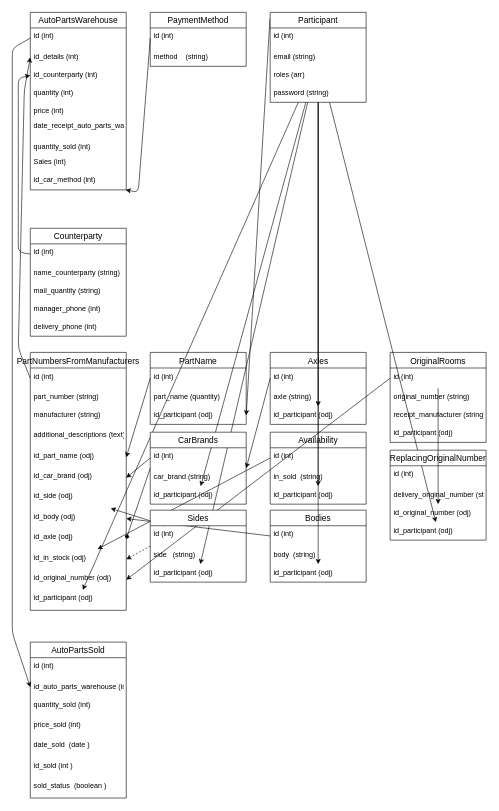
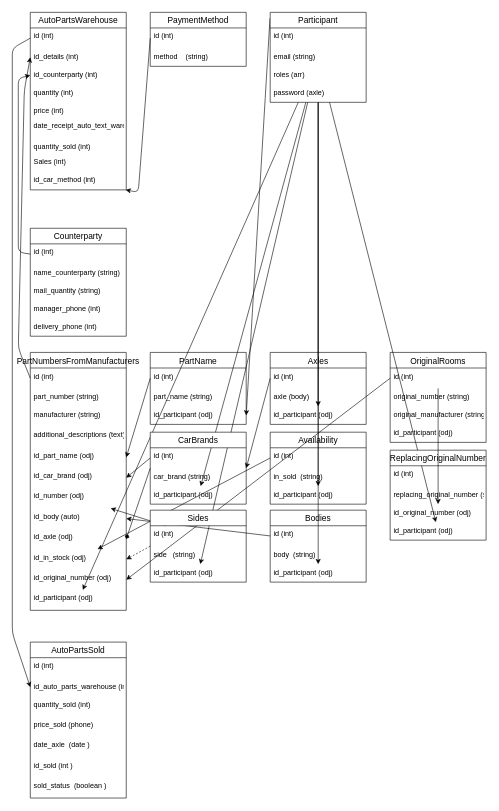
(307, 92) -> (303, 92)
(112, 126) -> (110, 126)
(193, 397) -> (189, 397)
(298, 397) -> (295, 397)
(450, 415) -> (450, 415)
(455, 494) -> (457, 494)
(58, 496) -> (63, 496)
(58, 517) -> (60, 517)
(63, 725) -> (68, 725)
(67, 745) -> (67, 745)
